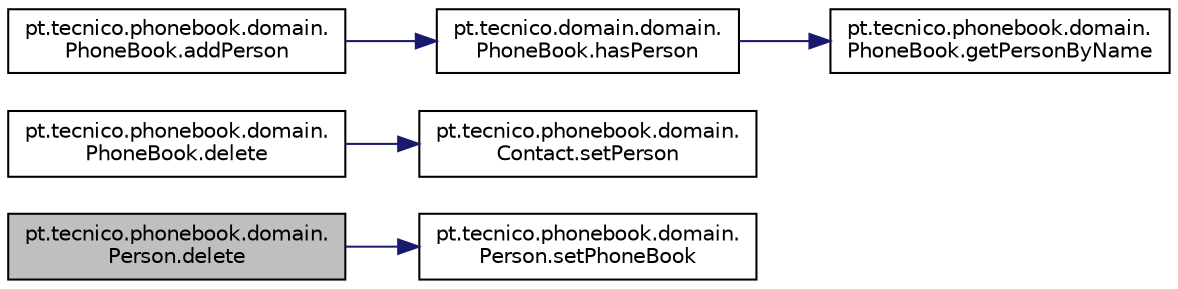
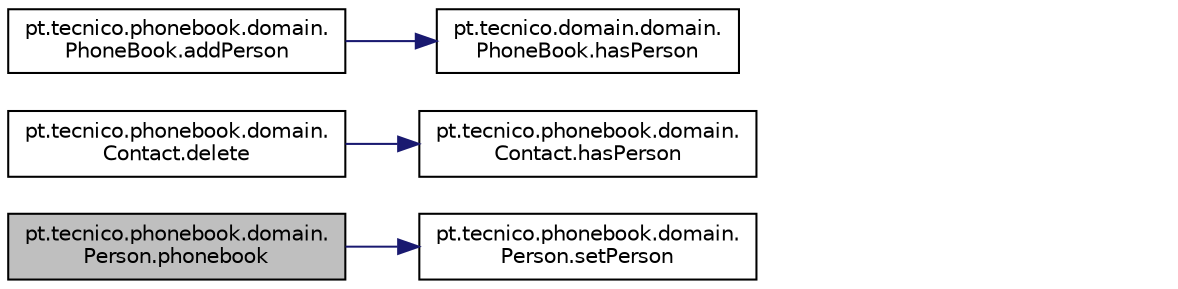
(1000, 41) -> none
(177, 144) -> (177, 144)
(588, 144) -> (588, 144)
(177, 247) -> (177, 247)
(588, 247) -> (588, 247)
